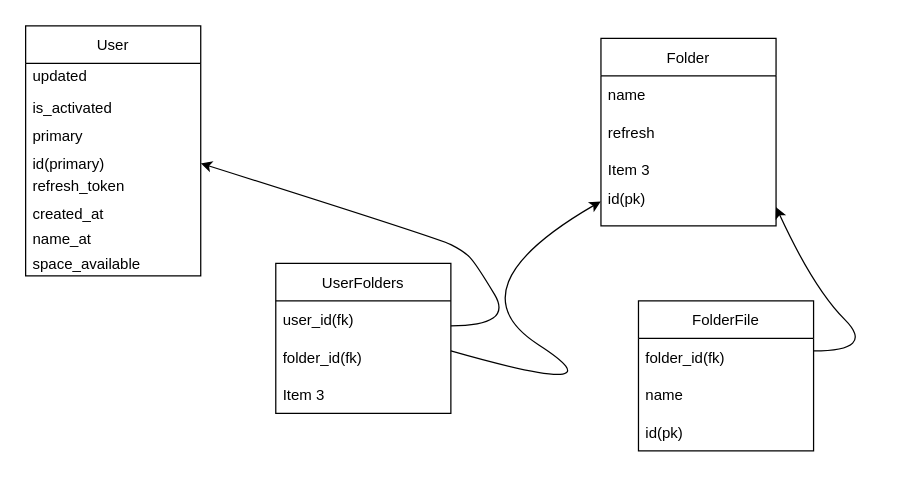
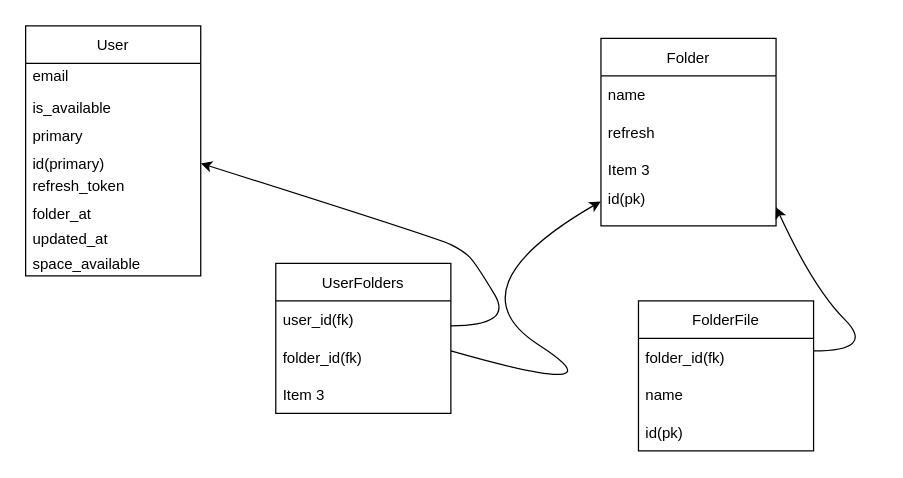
(62, 76) -> (50, 76)
(79, 108) -> (75, 108)
(75, 214) -> (68, 214)
(62, 239) -> (75, 239)
